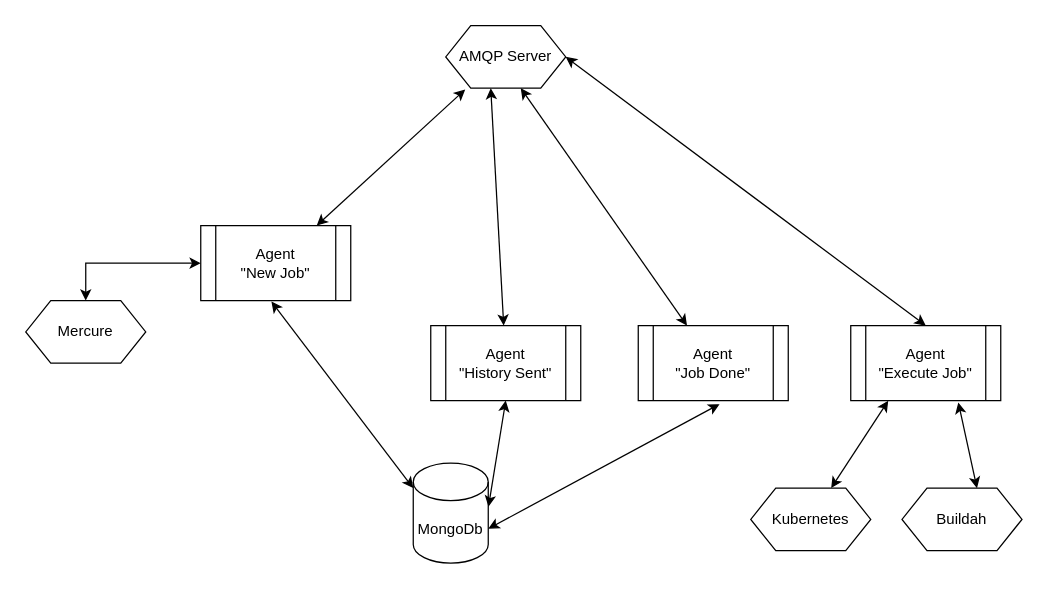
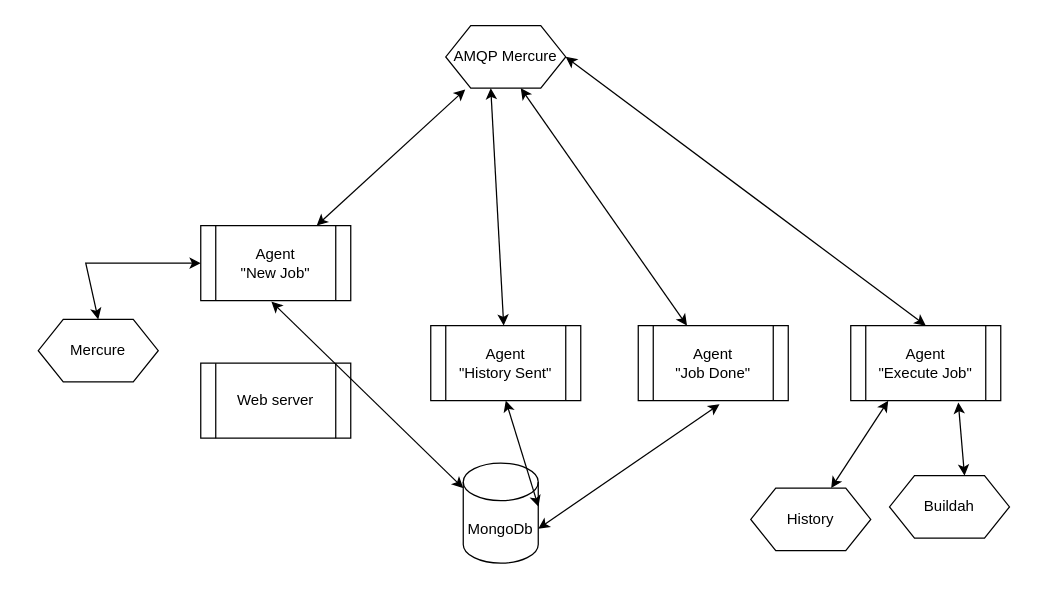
(506, 57) -> (506, 57)
(86, 332) -> (98, 351)
none -> (276, 401)
(451, 513) -> (501, 513)
(811, 519) -> (811, 519)
(962, 519) -> (949, 507)
